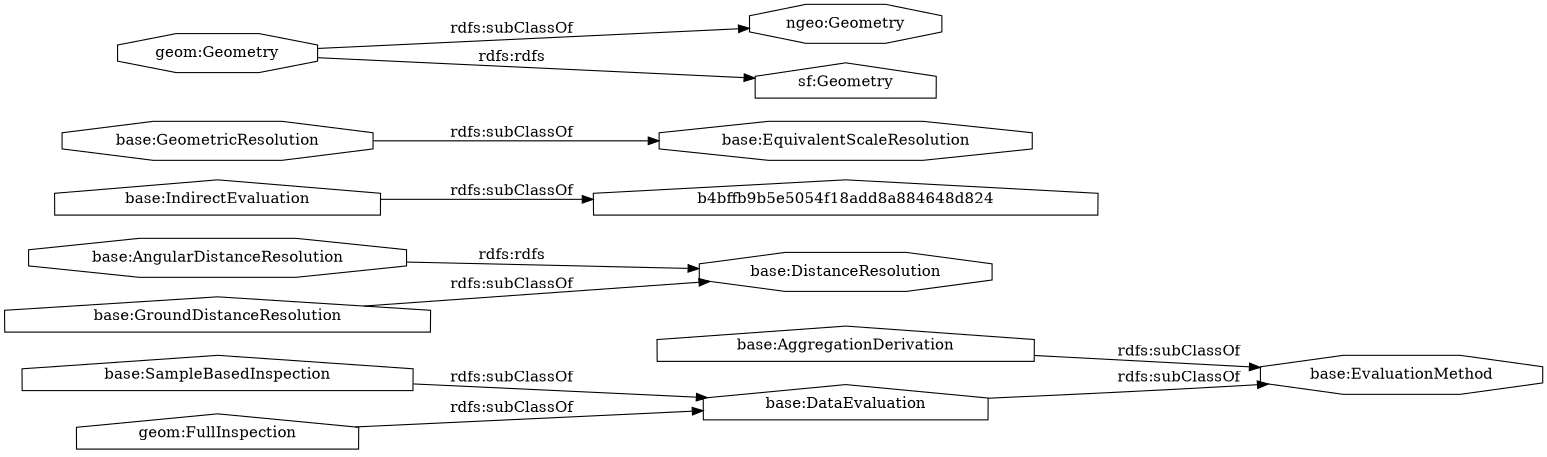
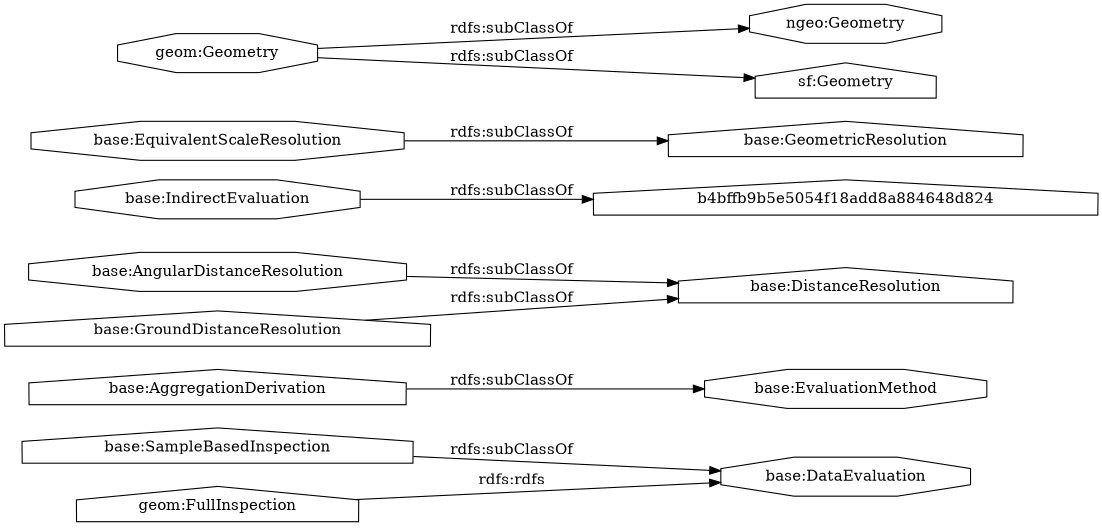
(512, 57) -> (512, 57)
(218, 141) -> (846, 141)
(511, 141) -> (531, 141)
(218, 199) -> (218, 199)
(512, 255) -> (512, 270)
(846, 272) -> (846, 287)
(1123, 392) -> none
(846, 404) -> (846, 477)
(512, 408) -> (512, 480)
